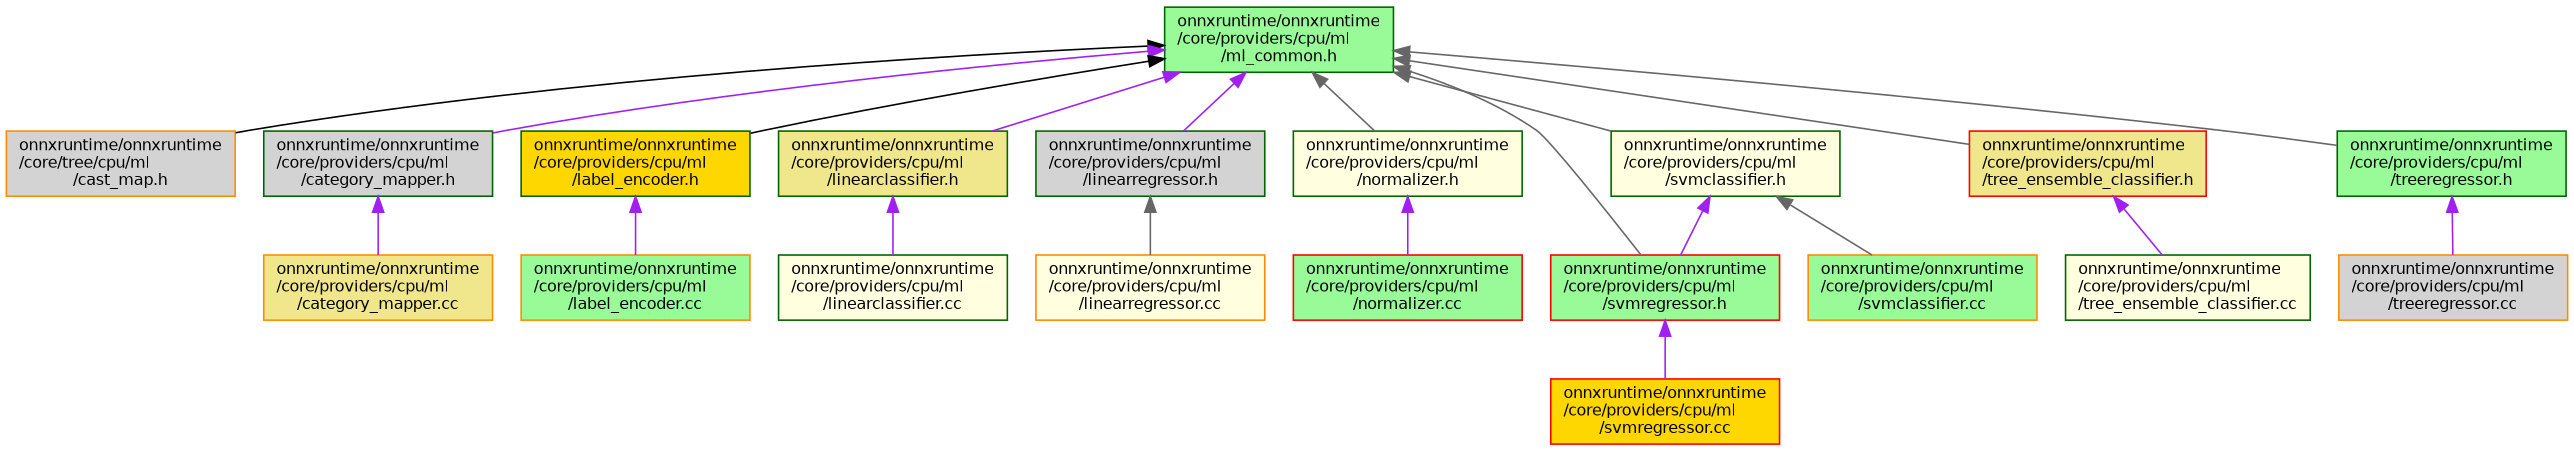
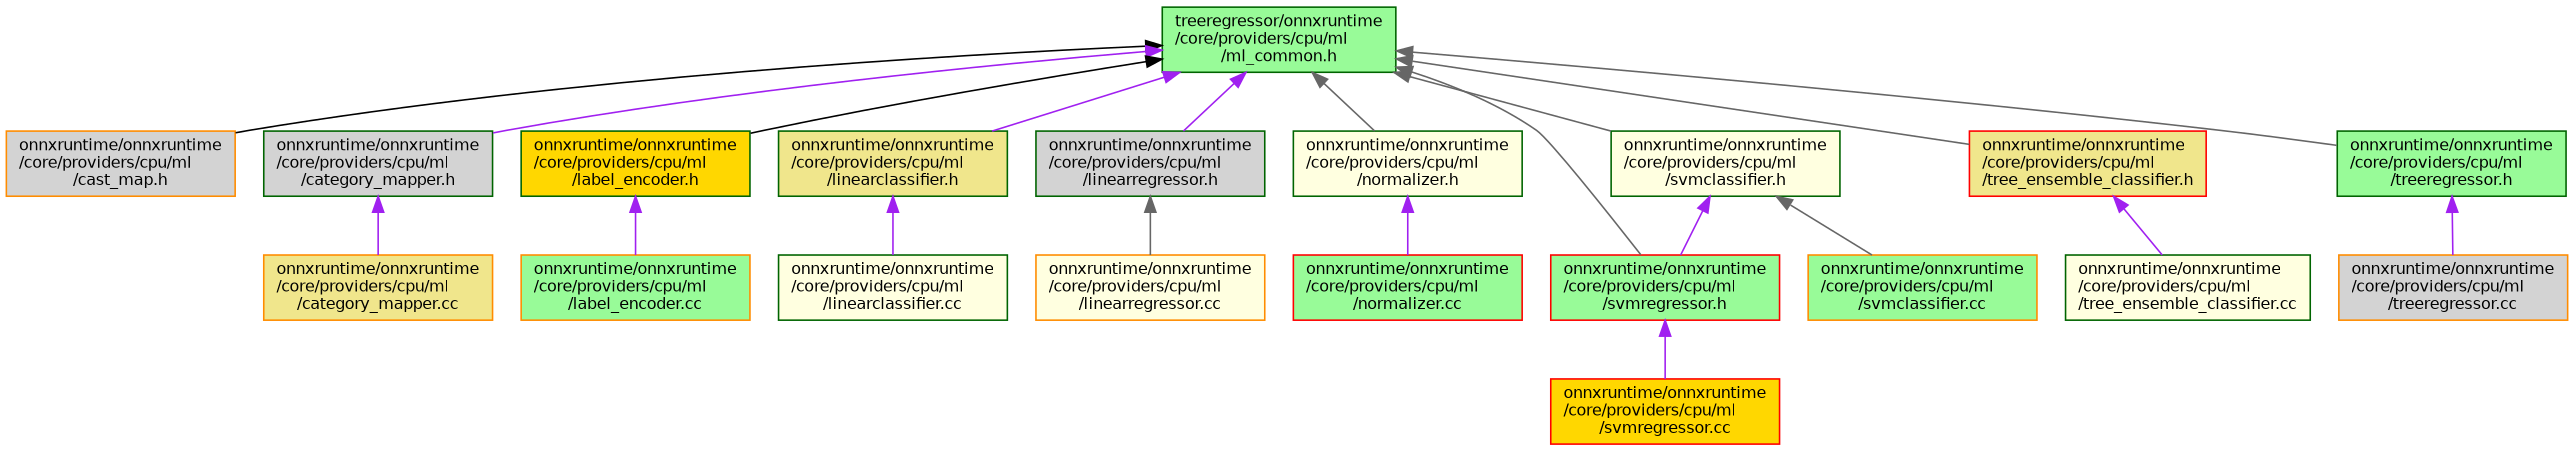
(1279, 40) -> (1279, 40)
(121, 164) -> (121, 164)
